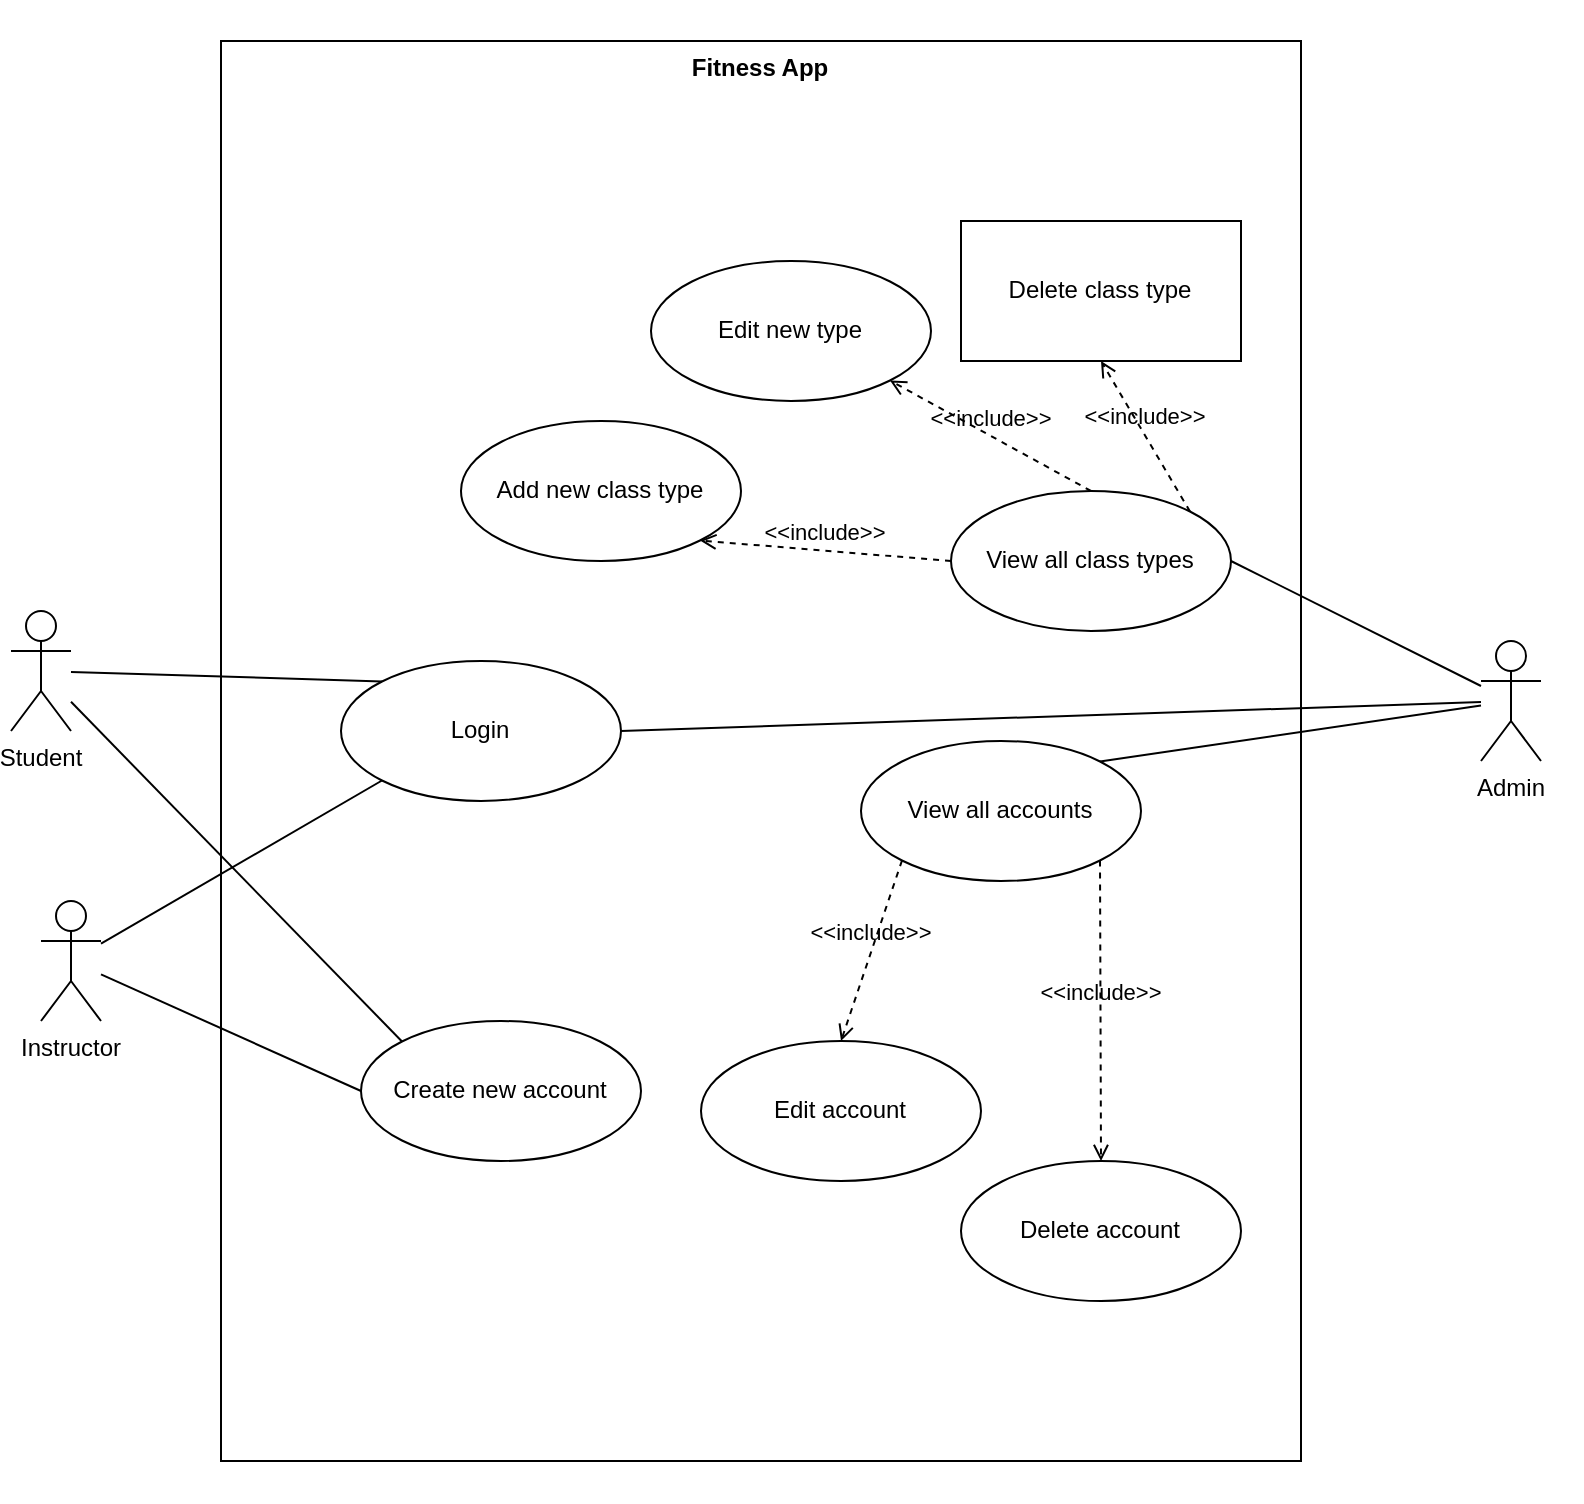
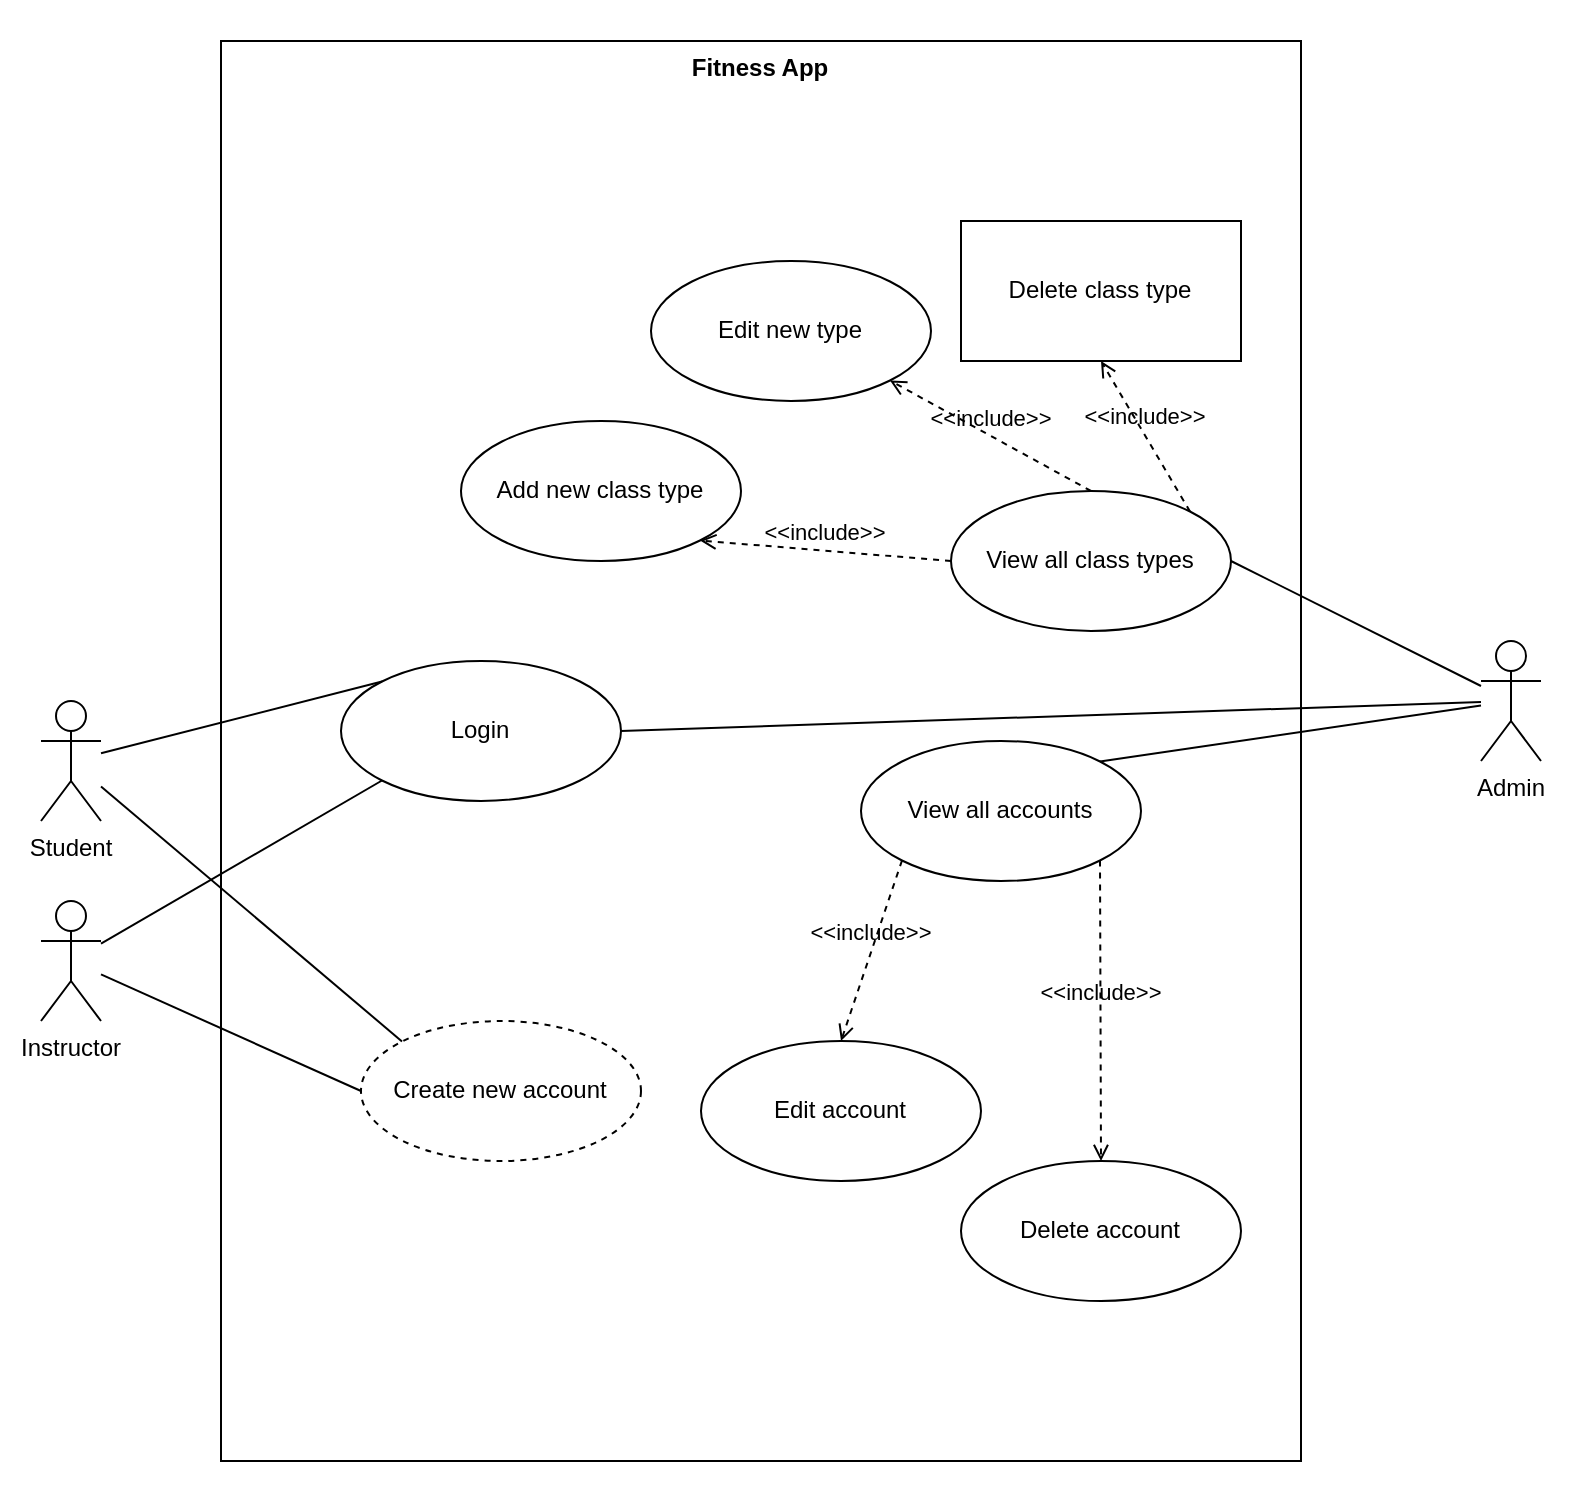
(41, 671) -> (71, 761)
(501, 1091) -> (501, 1091)
